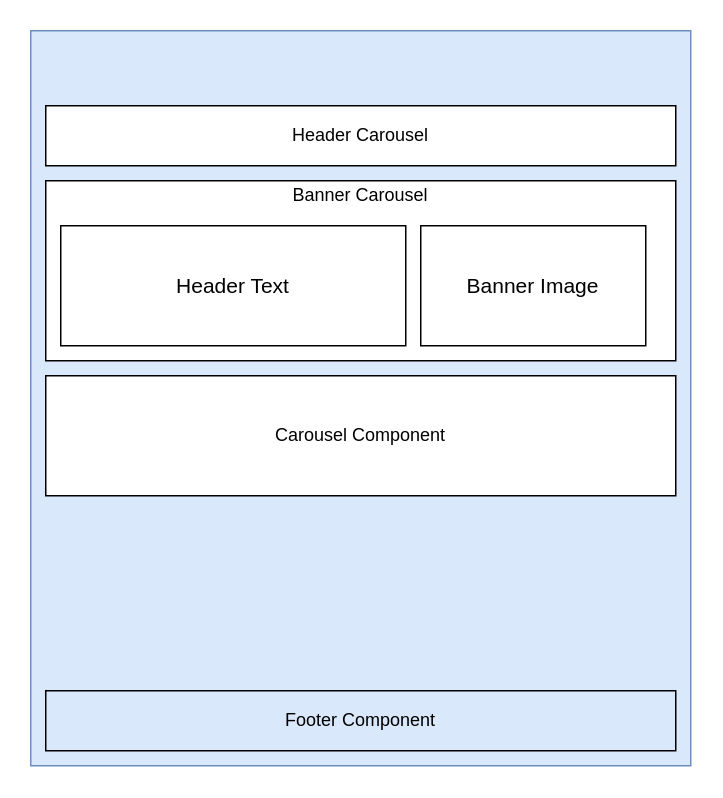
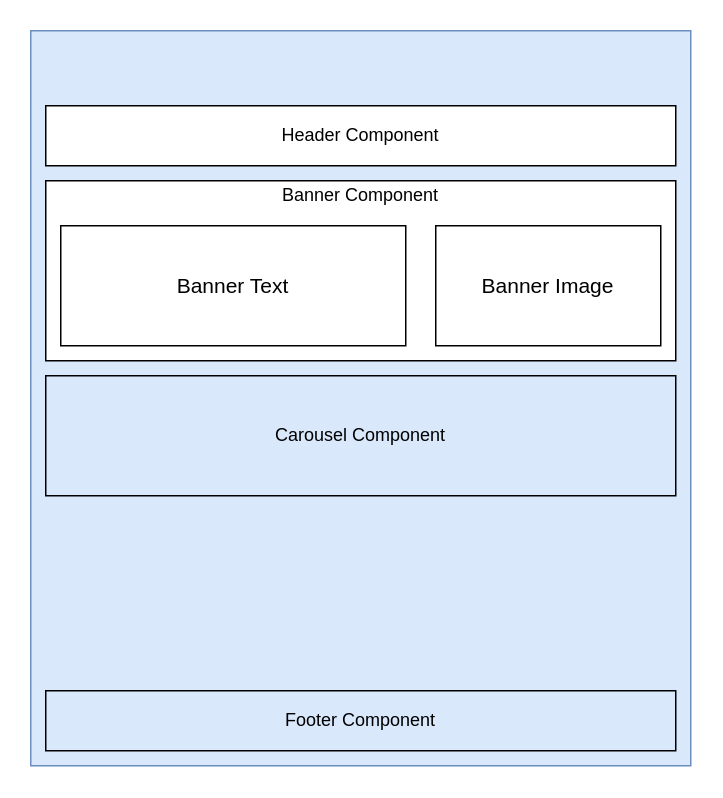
(361, 136) -> (361, 136)
(361, 196) -> (361, 196)
(233, 286) -> (233, 286)
(533, 286) -> (548, 286)
(361, 436) -> (361, 436)
